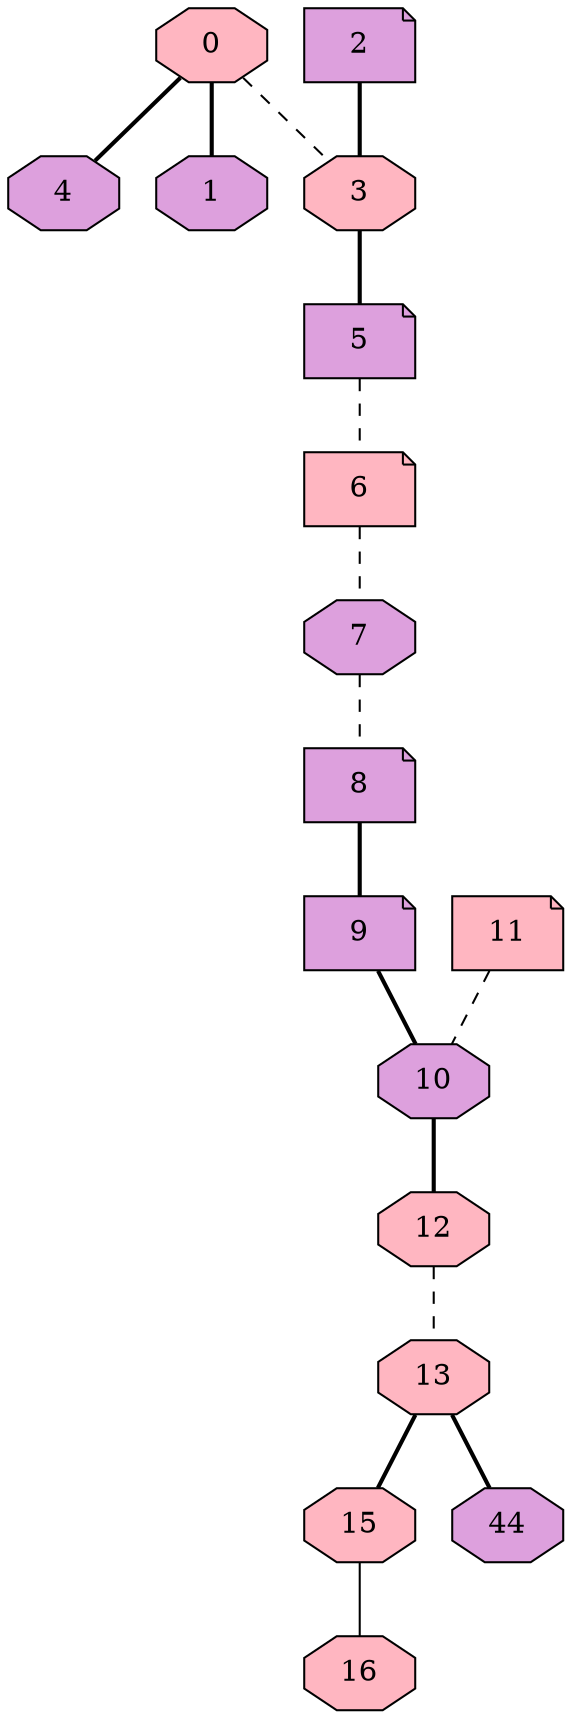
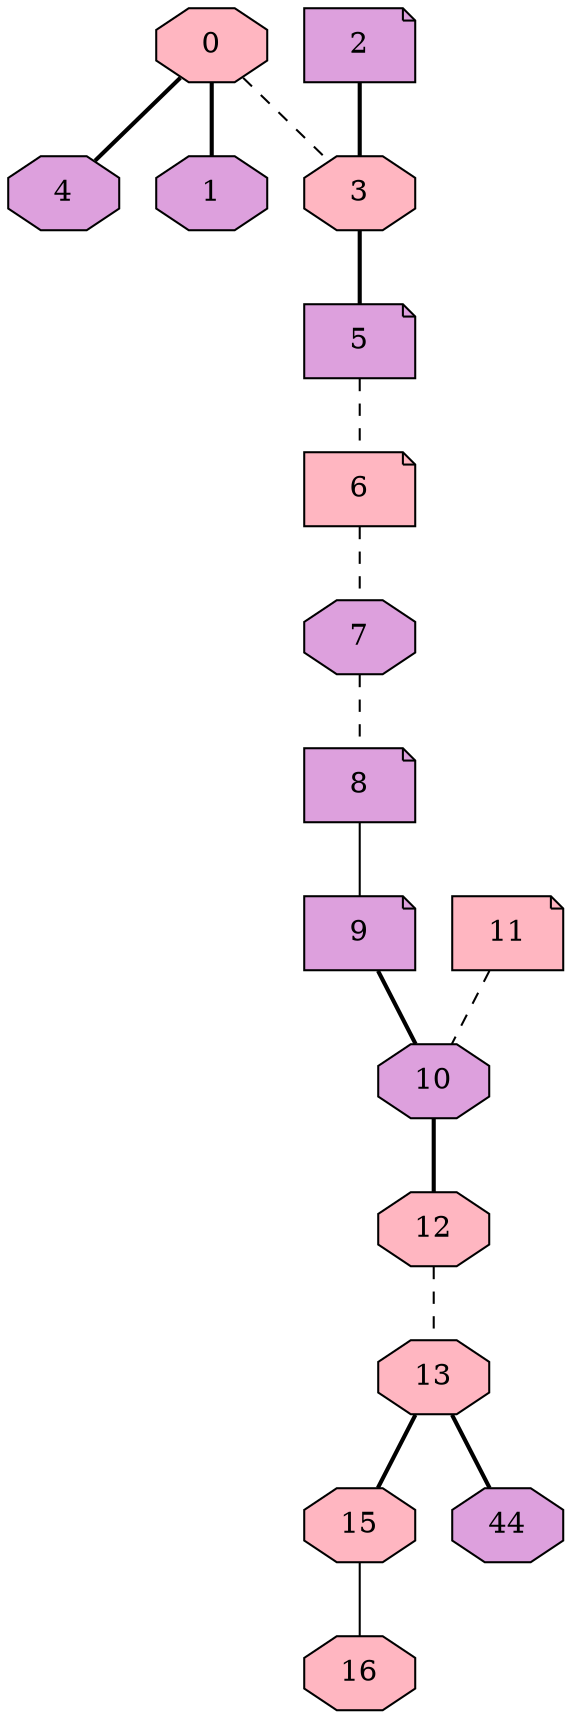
(360, 859) -> (360, 859)
